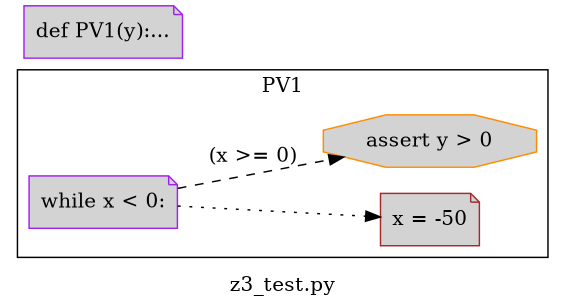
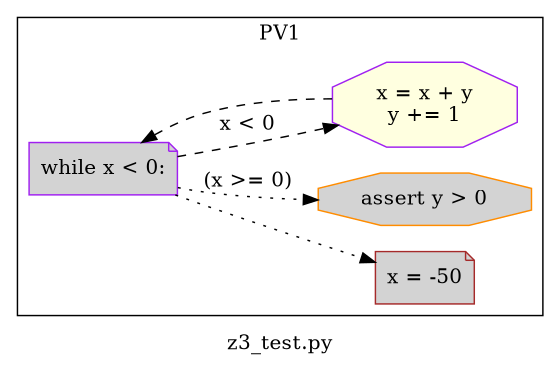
(103, 32) -> none
none -> (425, 105)
(253, 174) -> (240, 196)
